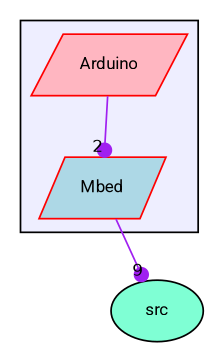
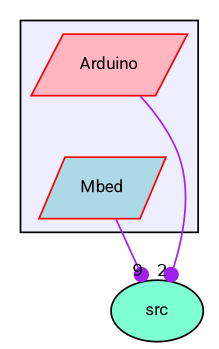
(106, 120) -> (184, 176)
